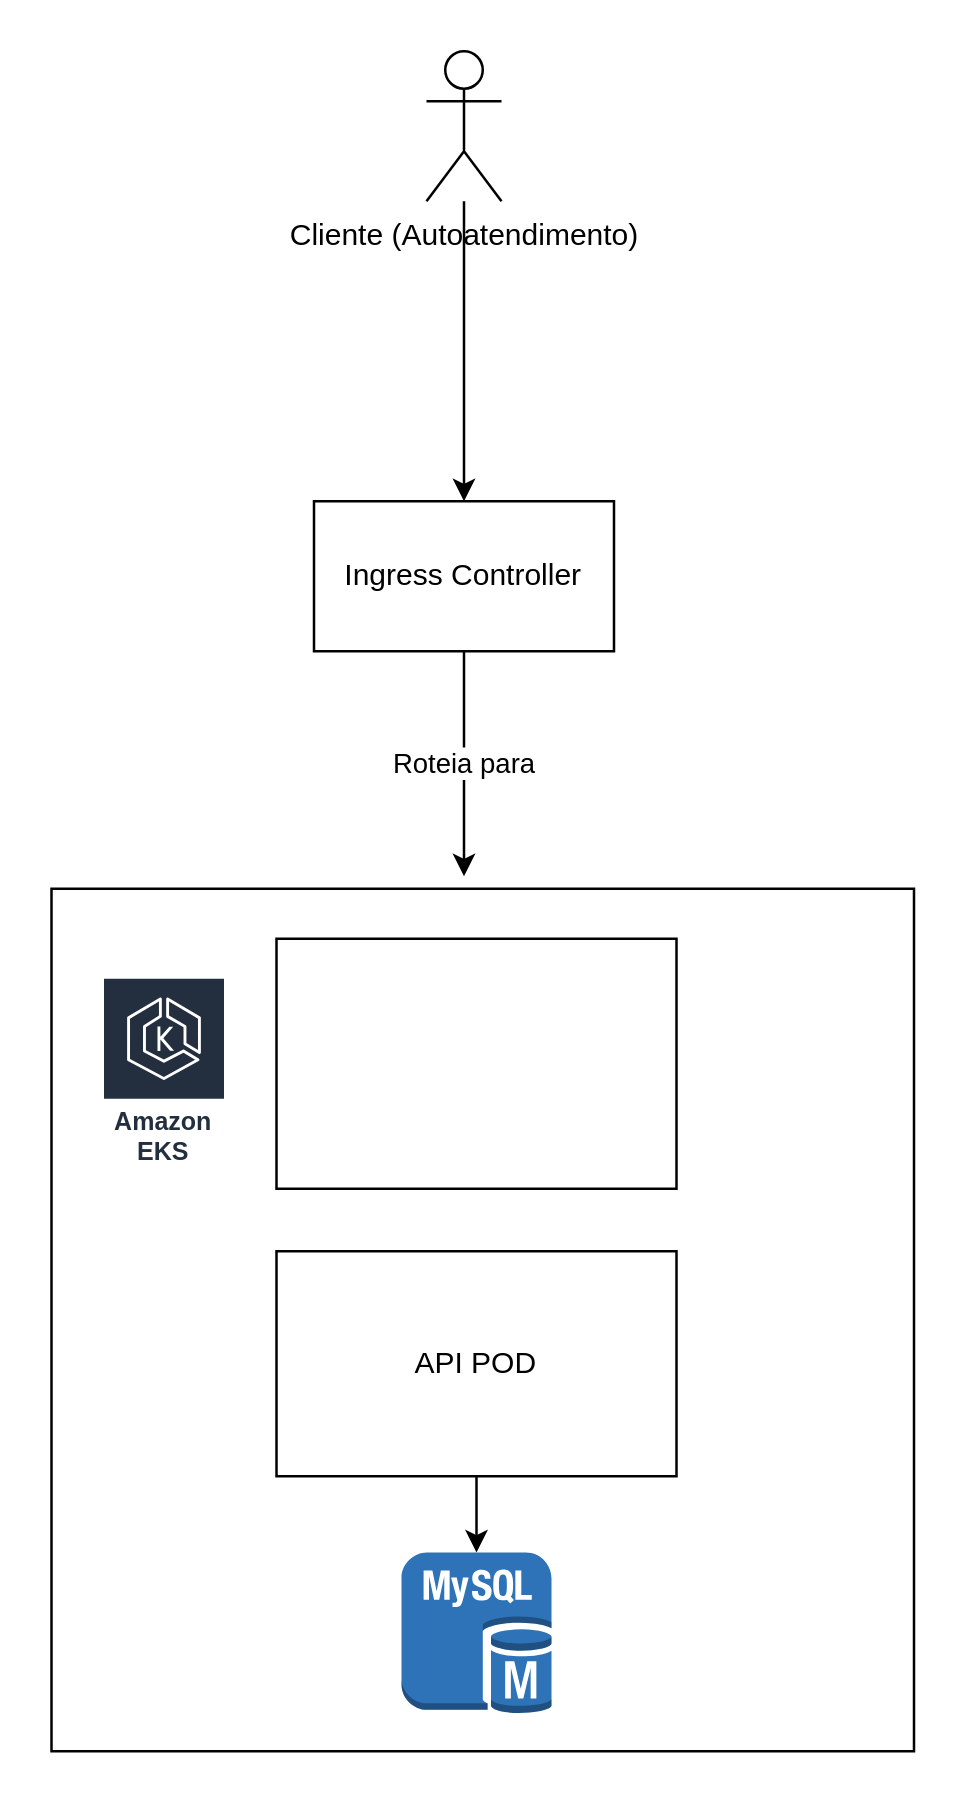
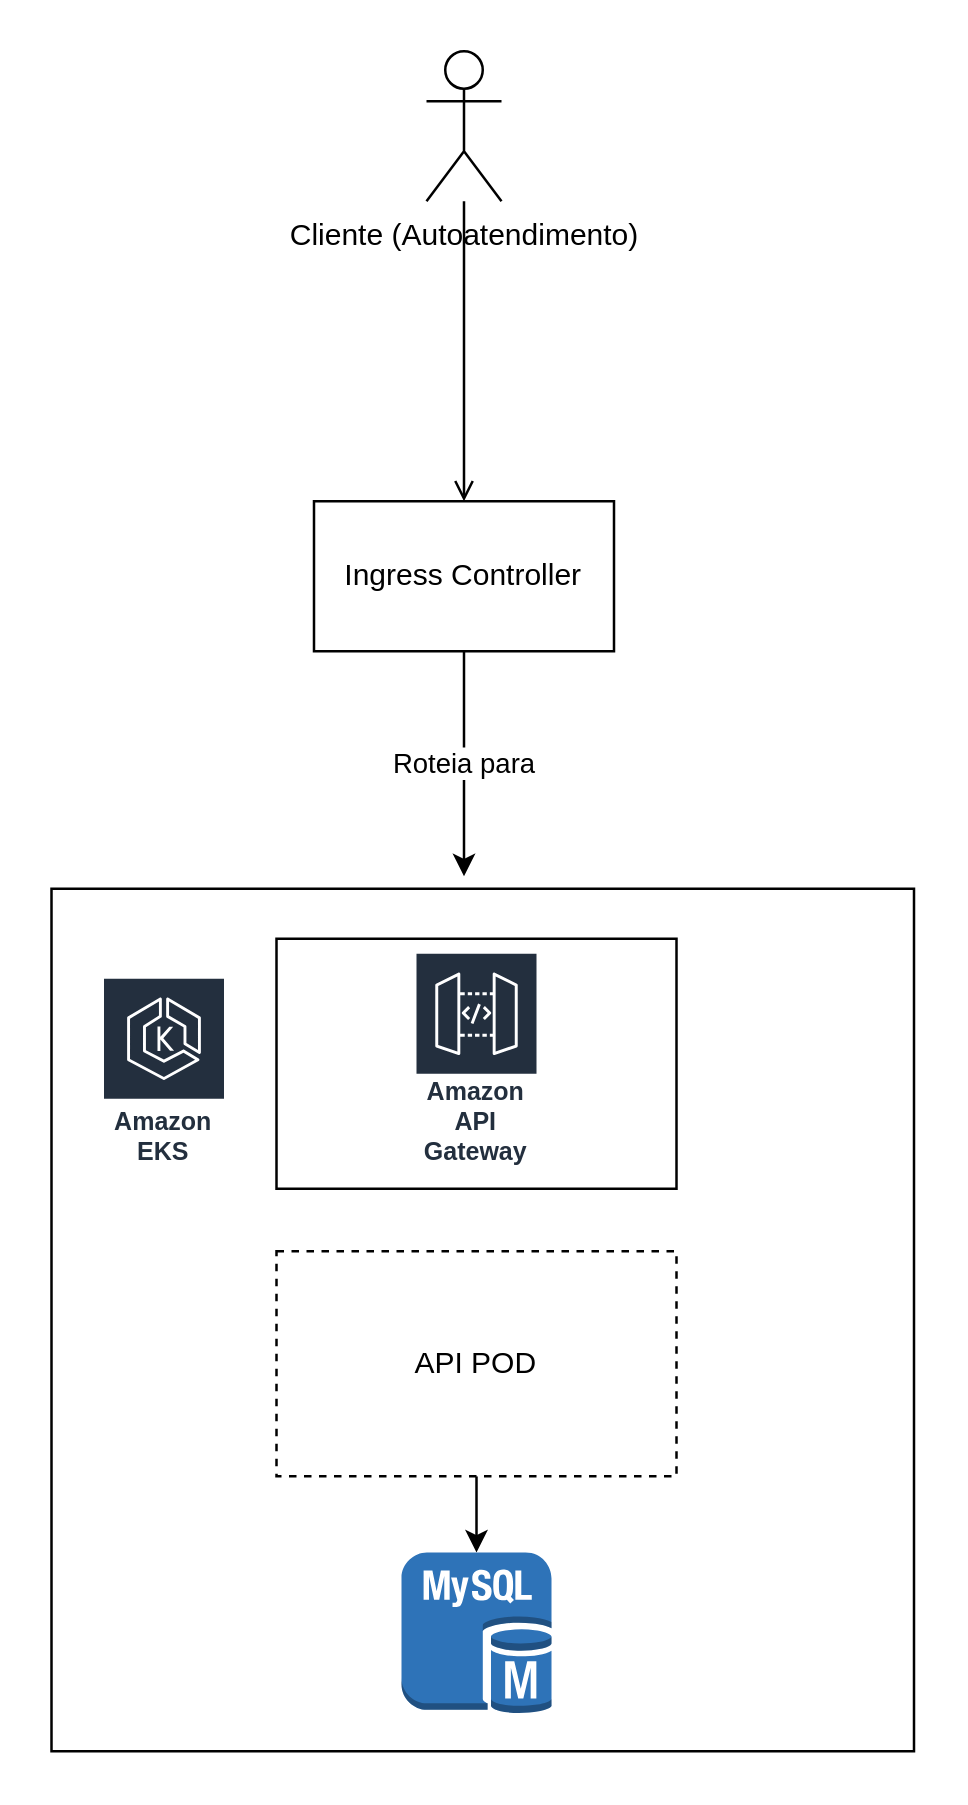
(464, 483) -> (464, 487)
none -> (476, 1064)
(476, 1364) -> (476, 1364)
